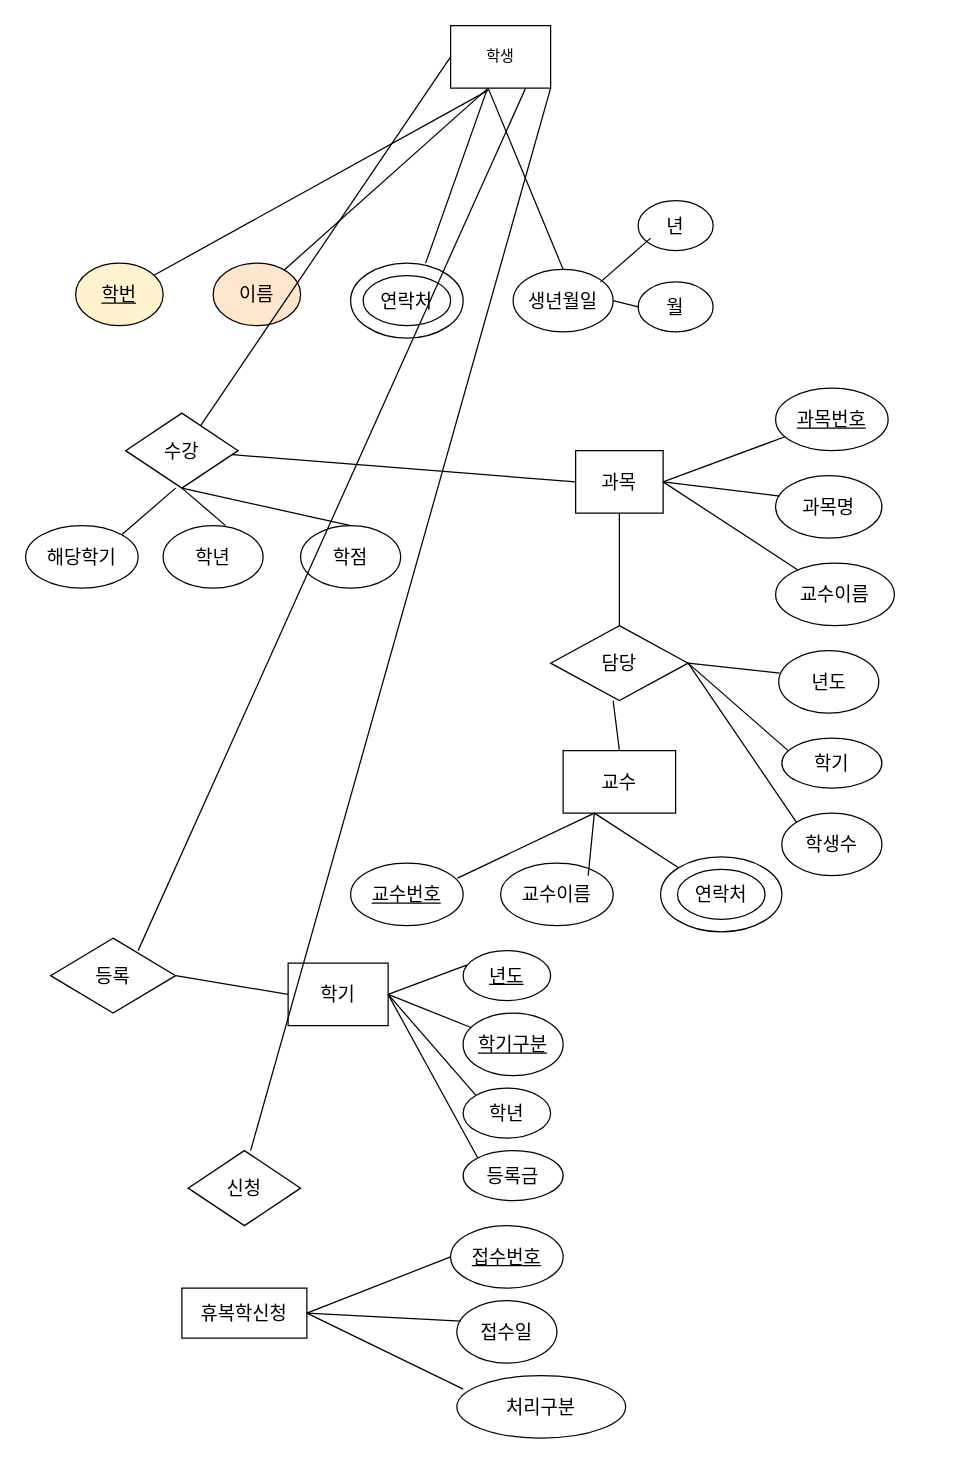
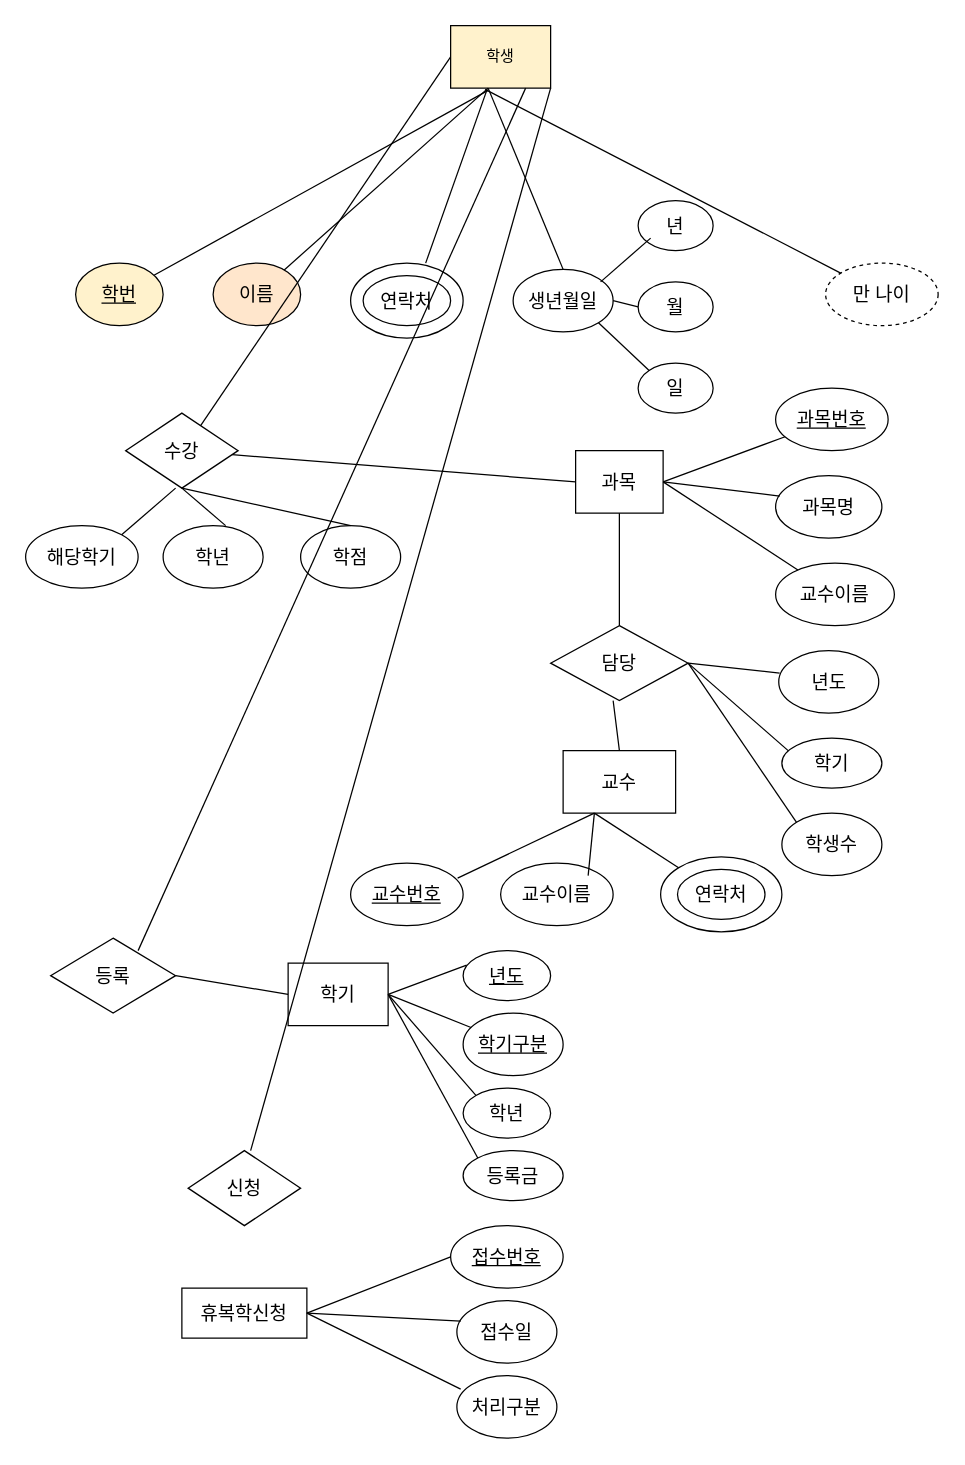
(501, 57) -> (501, 57)
none -> (666, 183)
none -> (882, 294)
none -> (623, 346)
none -> (676, 388)
(541, 1407) -> (507, 1407)
